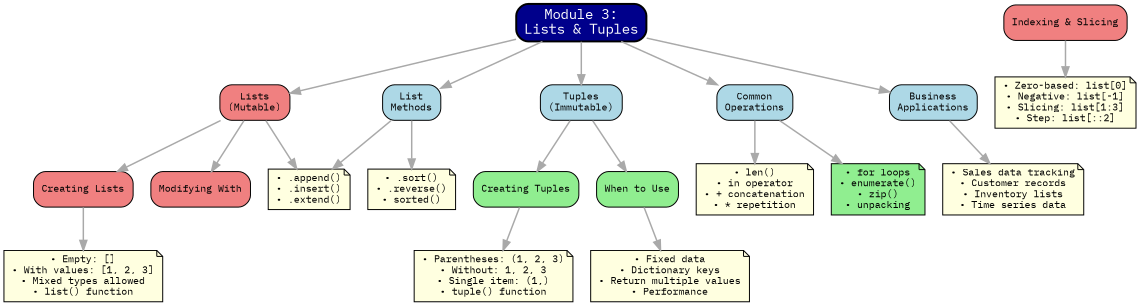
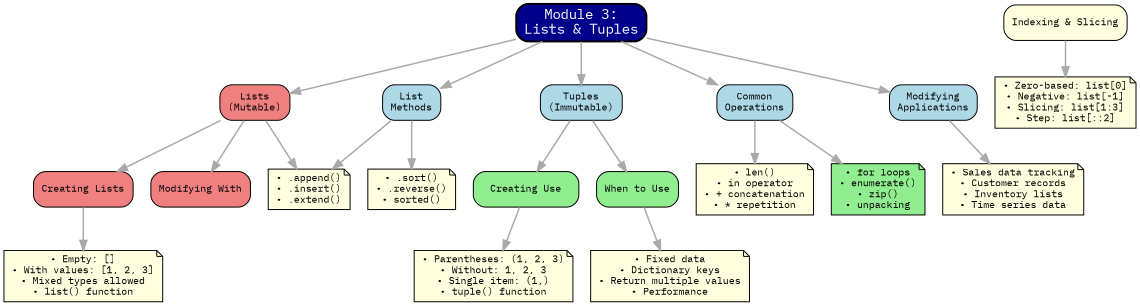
(1065, 23) -> (1065, 23)
(933, 103) -> (933, 103)
(526, 189) -> (526, 189)
